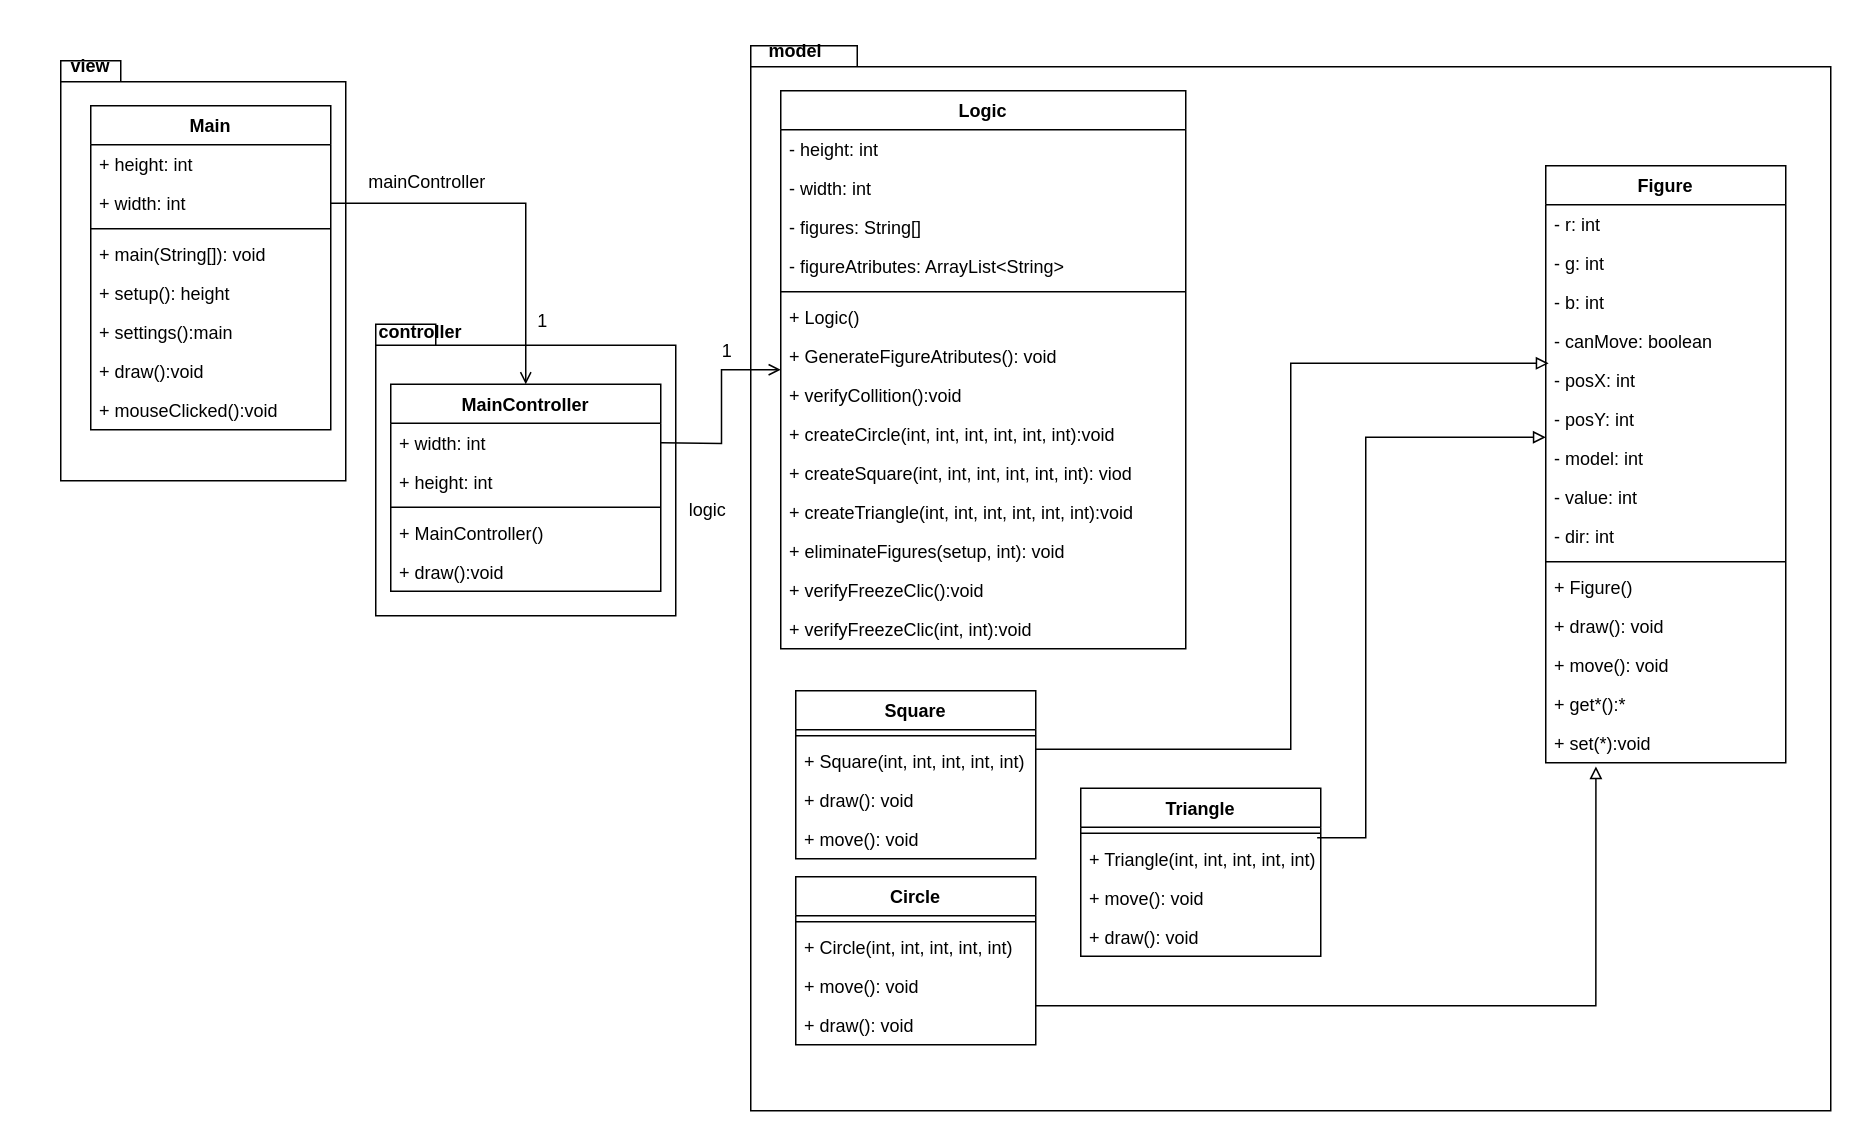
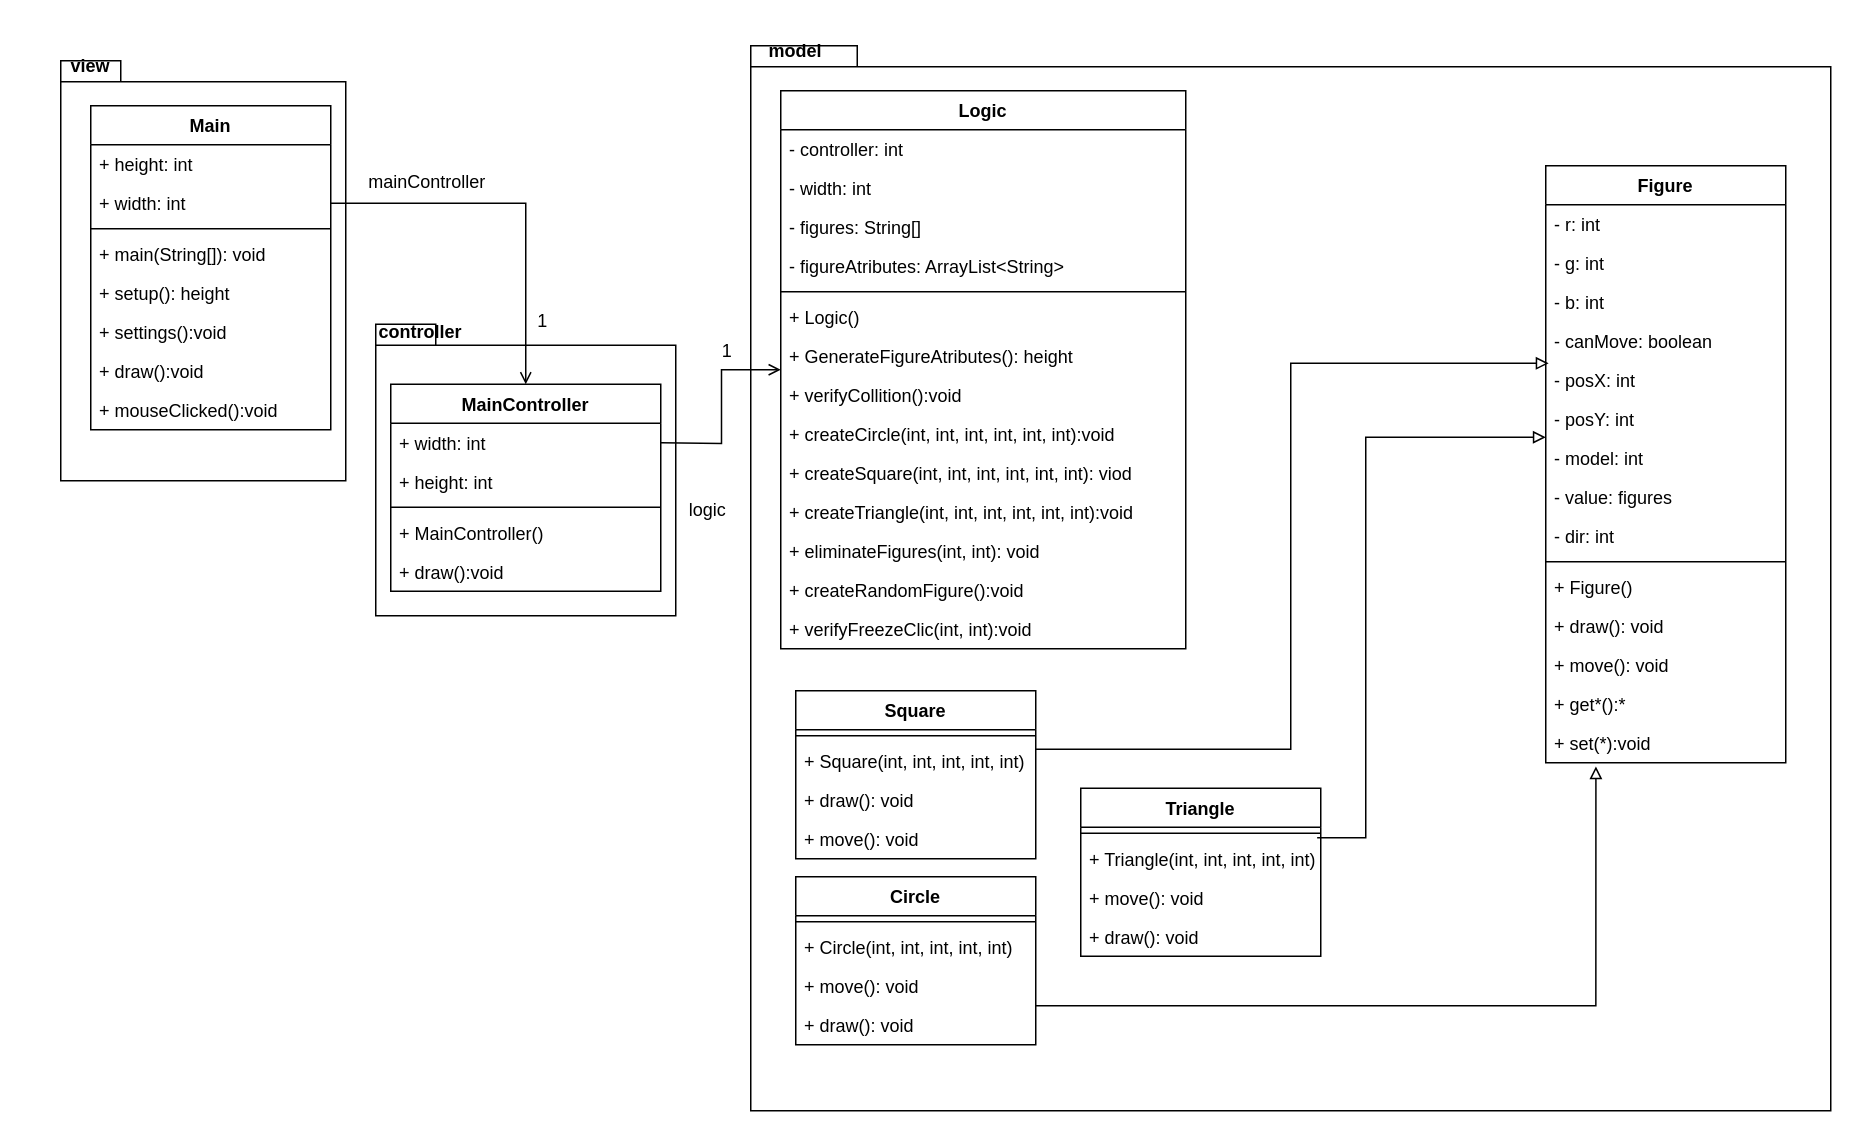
(843, 150) -> (861, 150)
(175, 333) -> (175, 333)
(941, 357) -> (951, 357)
(1603, 498) -> (1623, 498)
(945, 552) -> (932, 552)
(901, 591) -> (916, 591)
